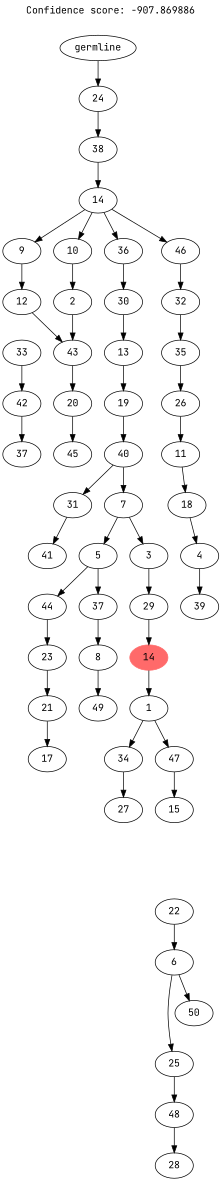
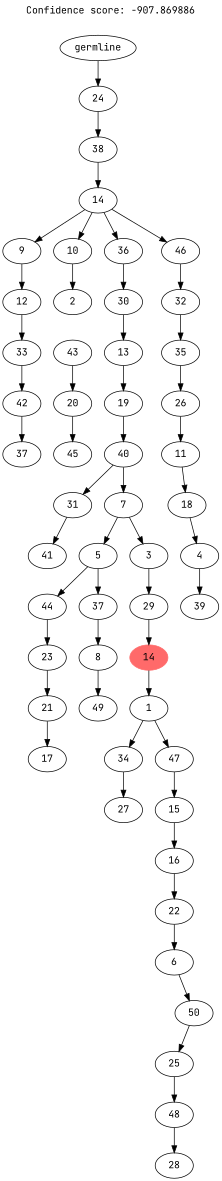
(73, 324) -> none
(45, 325) -> (22, 324)
none -> (174, 861)
(168, 1010) -> (185, 1035)
